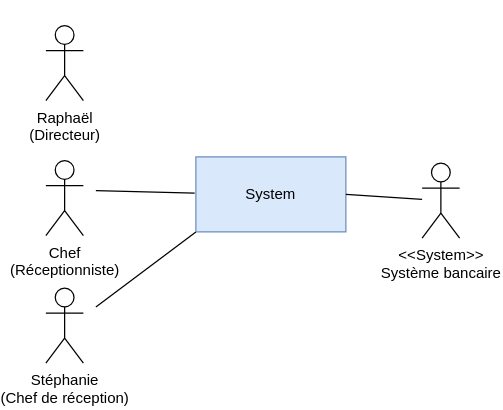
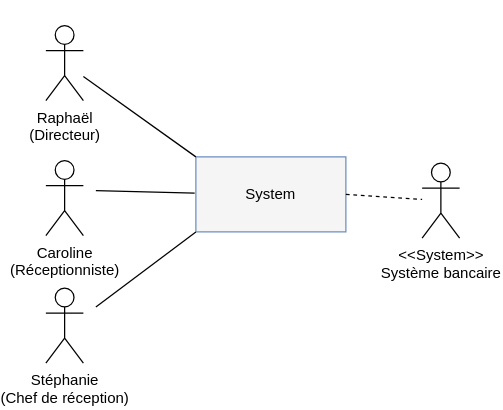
none -> (139, 117)
(271, 194) -> (271, 194)
(385, 197) -> (385, 197)
(65, 262) -> (65, 262)
